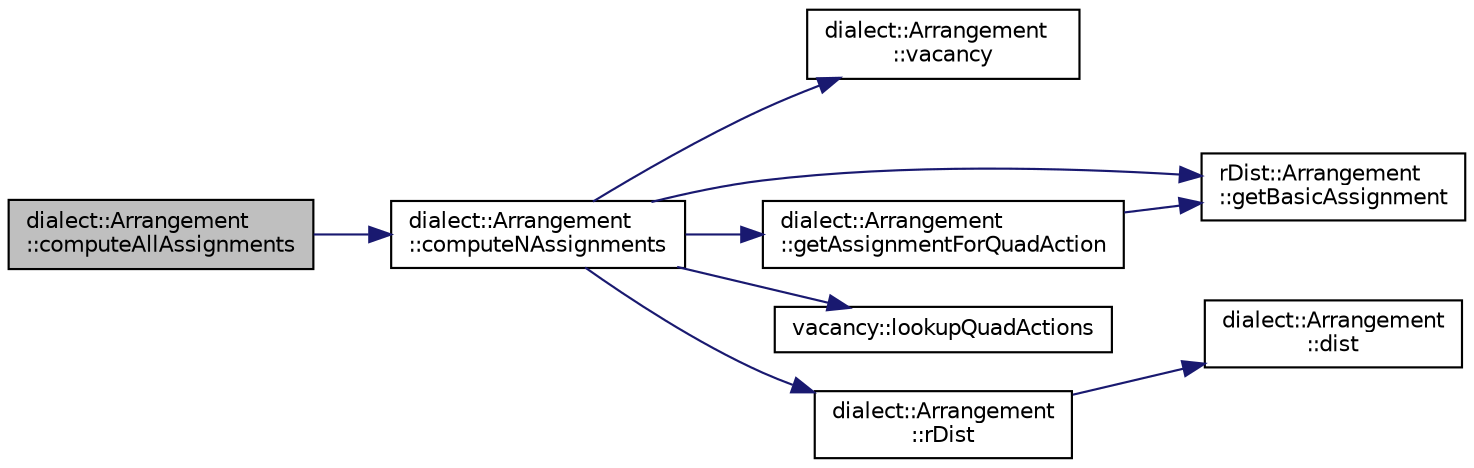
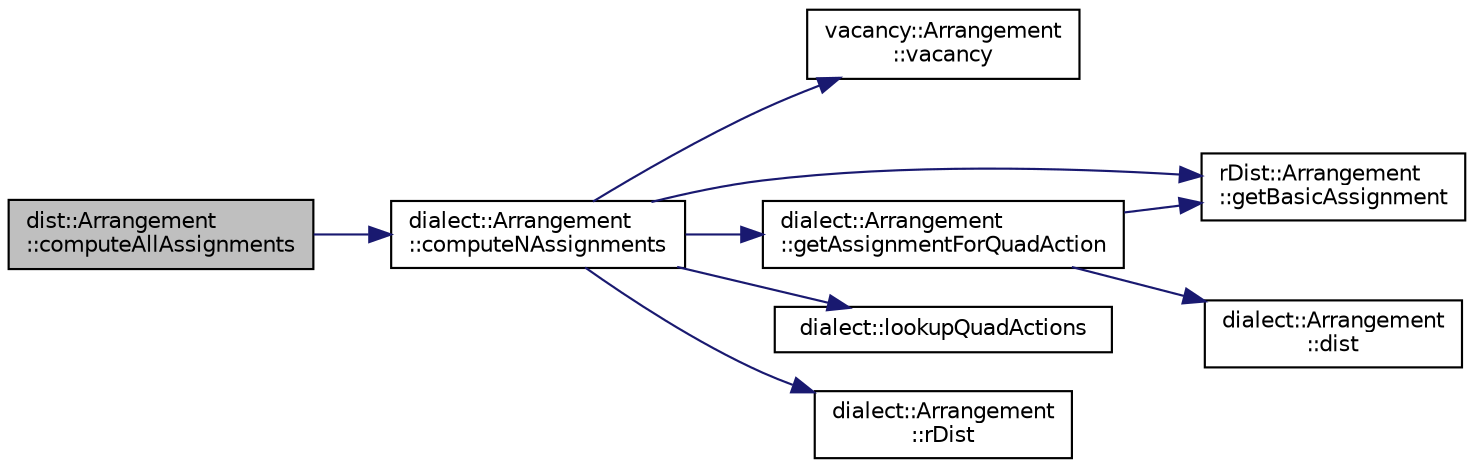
(943, 44) -> (943, 44)
(161, 234) -> (161, 234)
(943, 330) -> (943, 330)
(1128, 382) -> (1128, 281)
